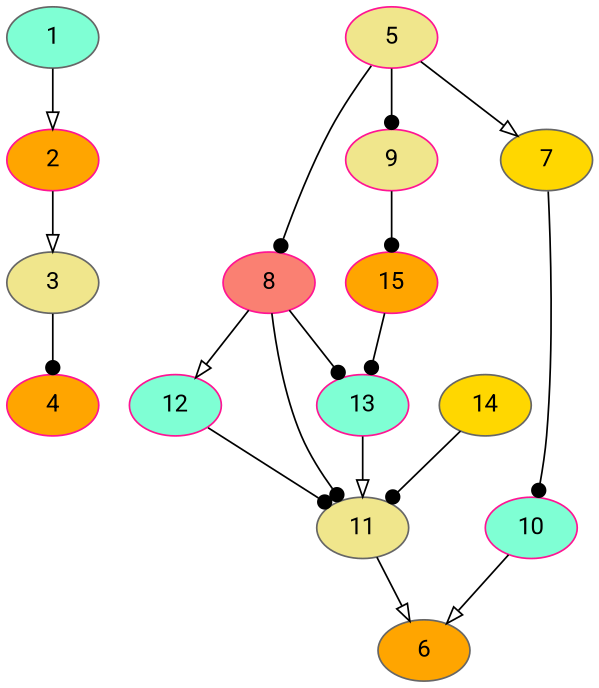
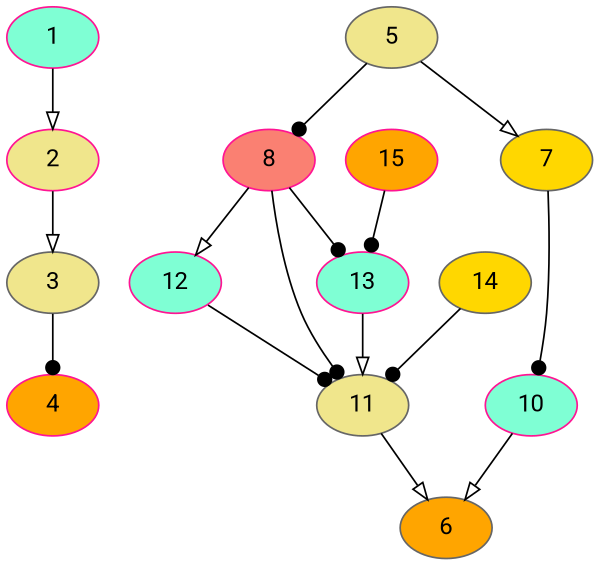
(53, 37) -> (53, 37)
(392, 37) -> (392, 37)
(53, 160) -> (53, 160)
(392, 160) -> none
